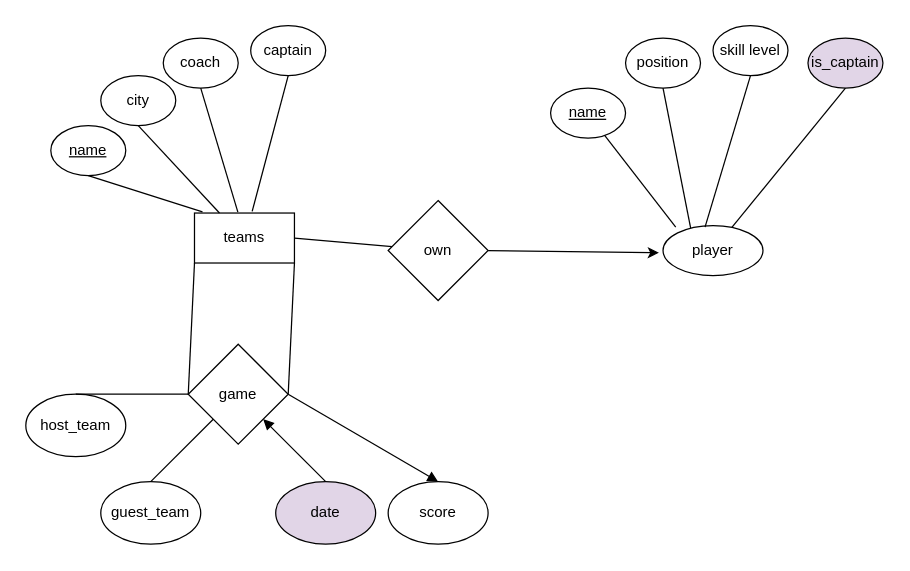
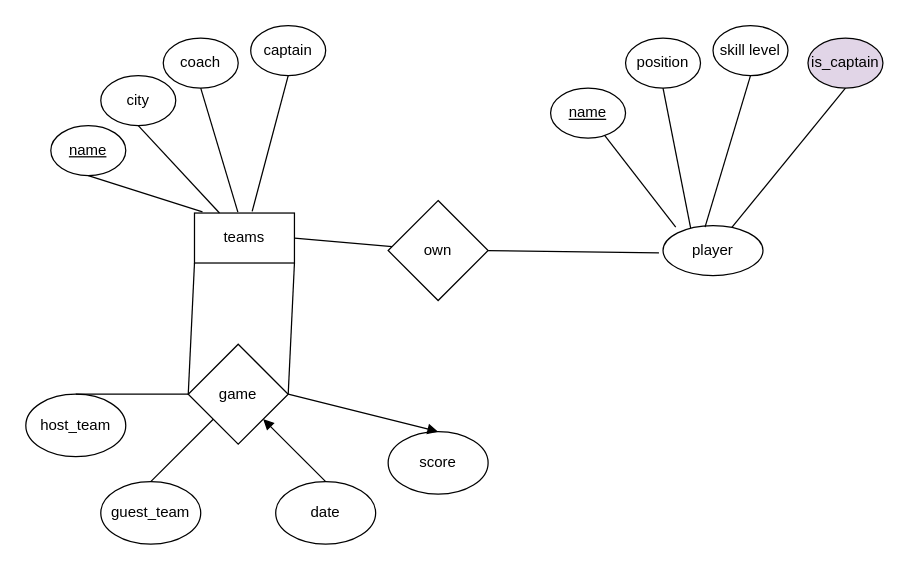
(649, 253) -> (652, 253)
(326, 513) -> (326, 513)
(438, 513) -> (438, 463)
